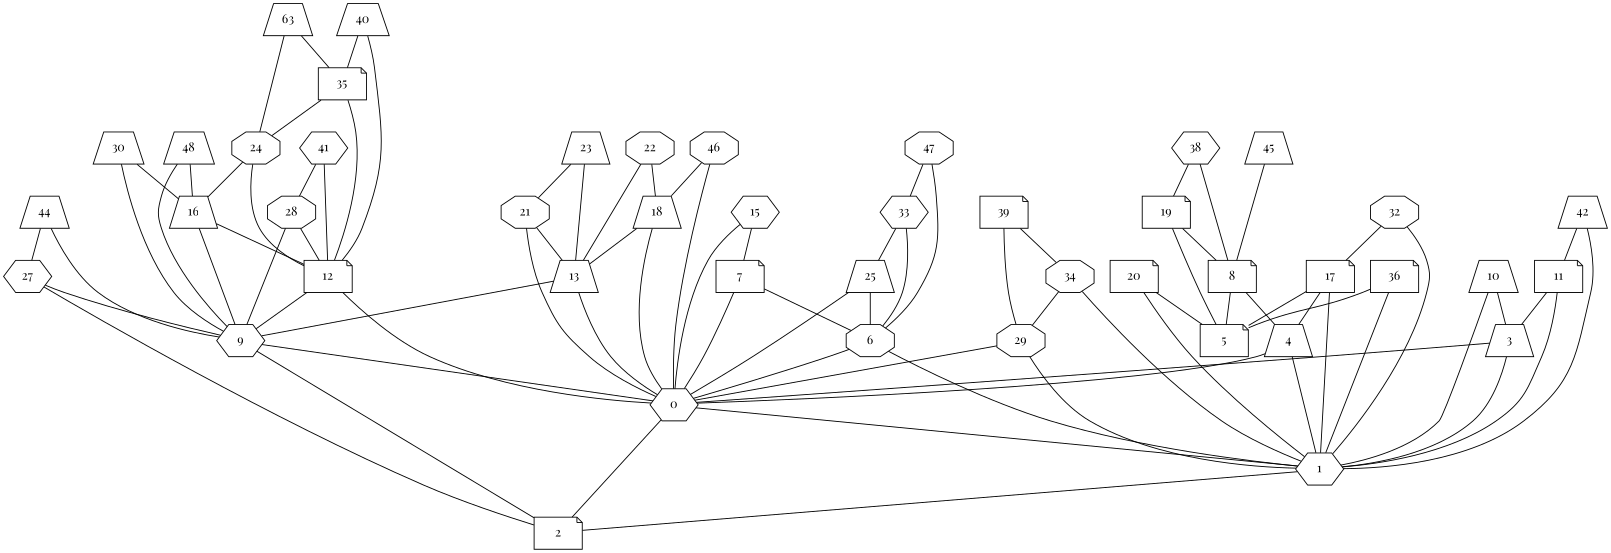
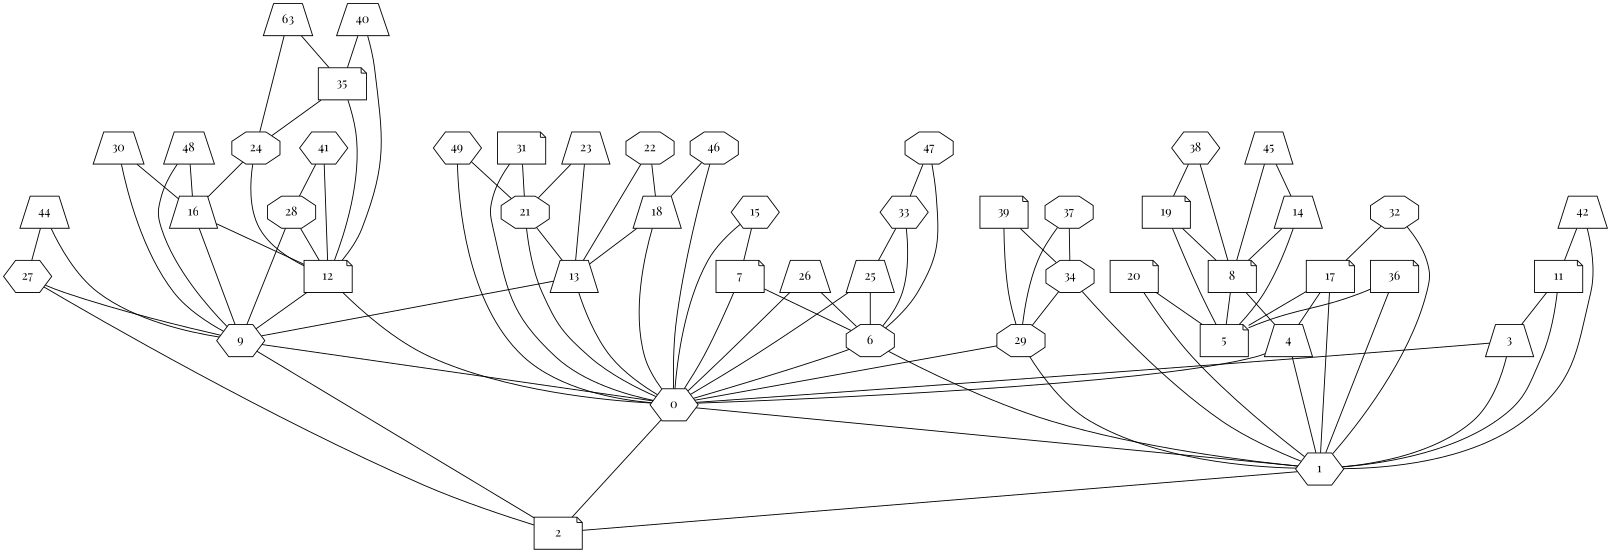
none -> (457, 148)
none -> (522, 148)
none -> (1069, 212)
none -> (1298, 212)
none -> (805, 276)
(1494, 276) -> none
